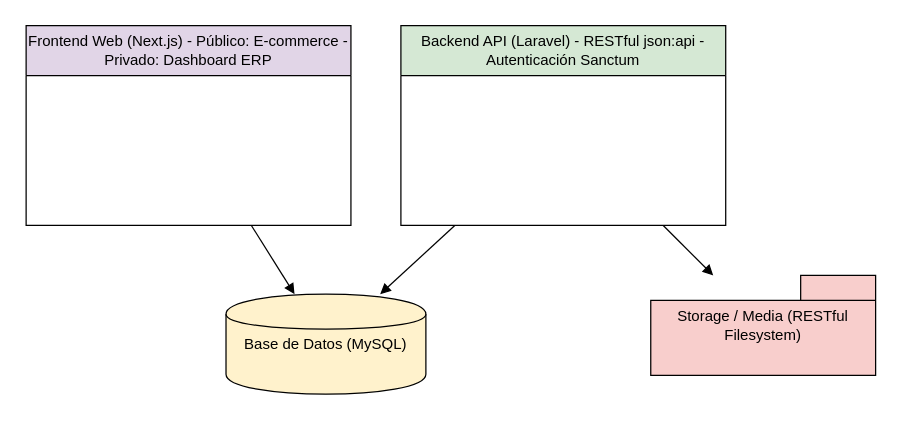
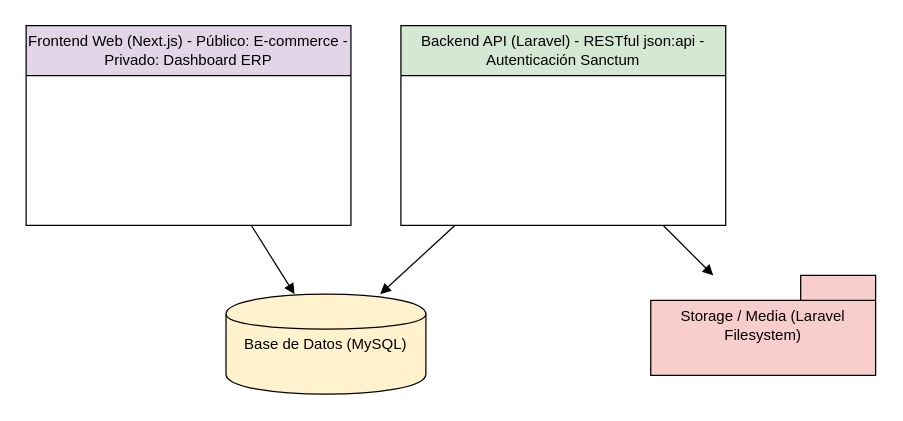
(763, 326) -> (763, 326)
